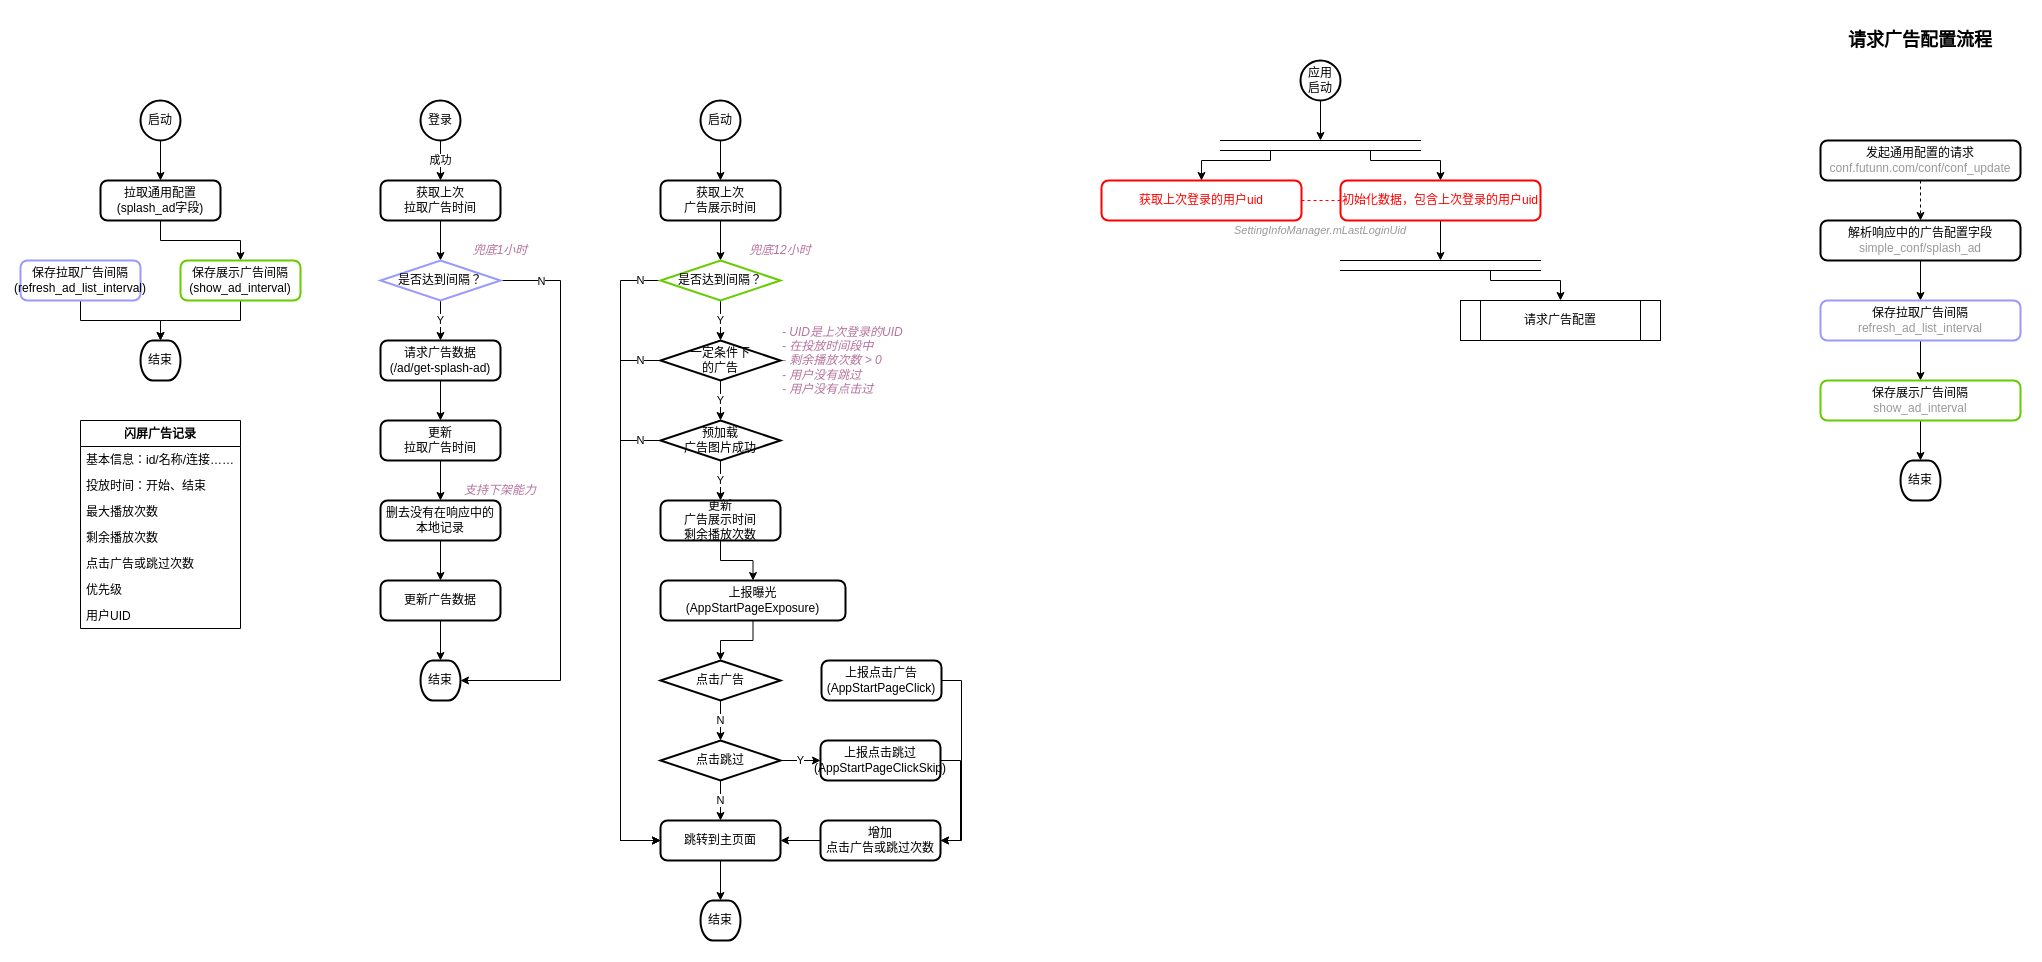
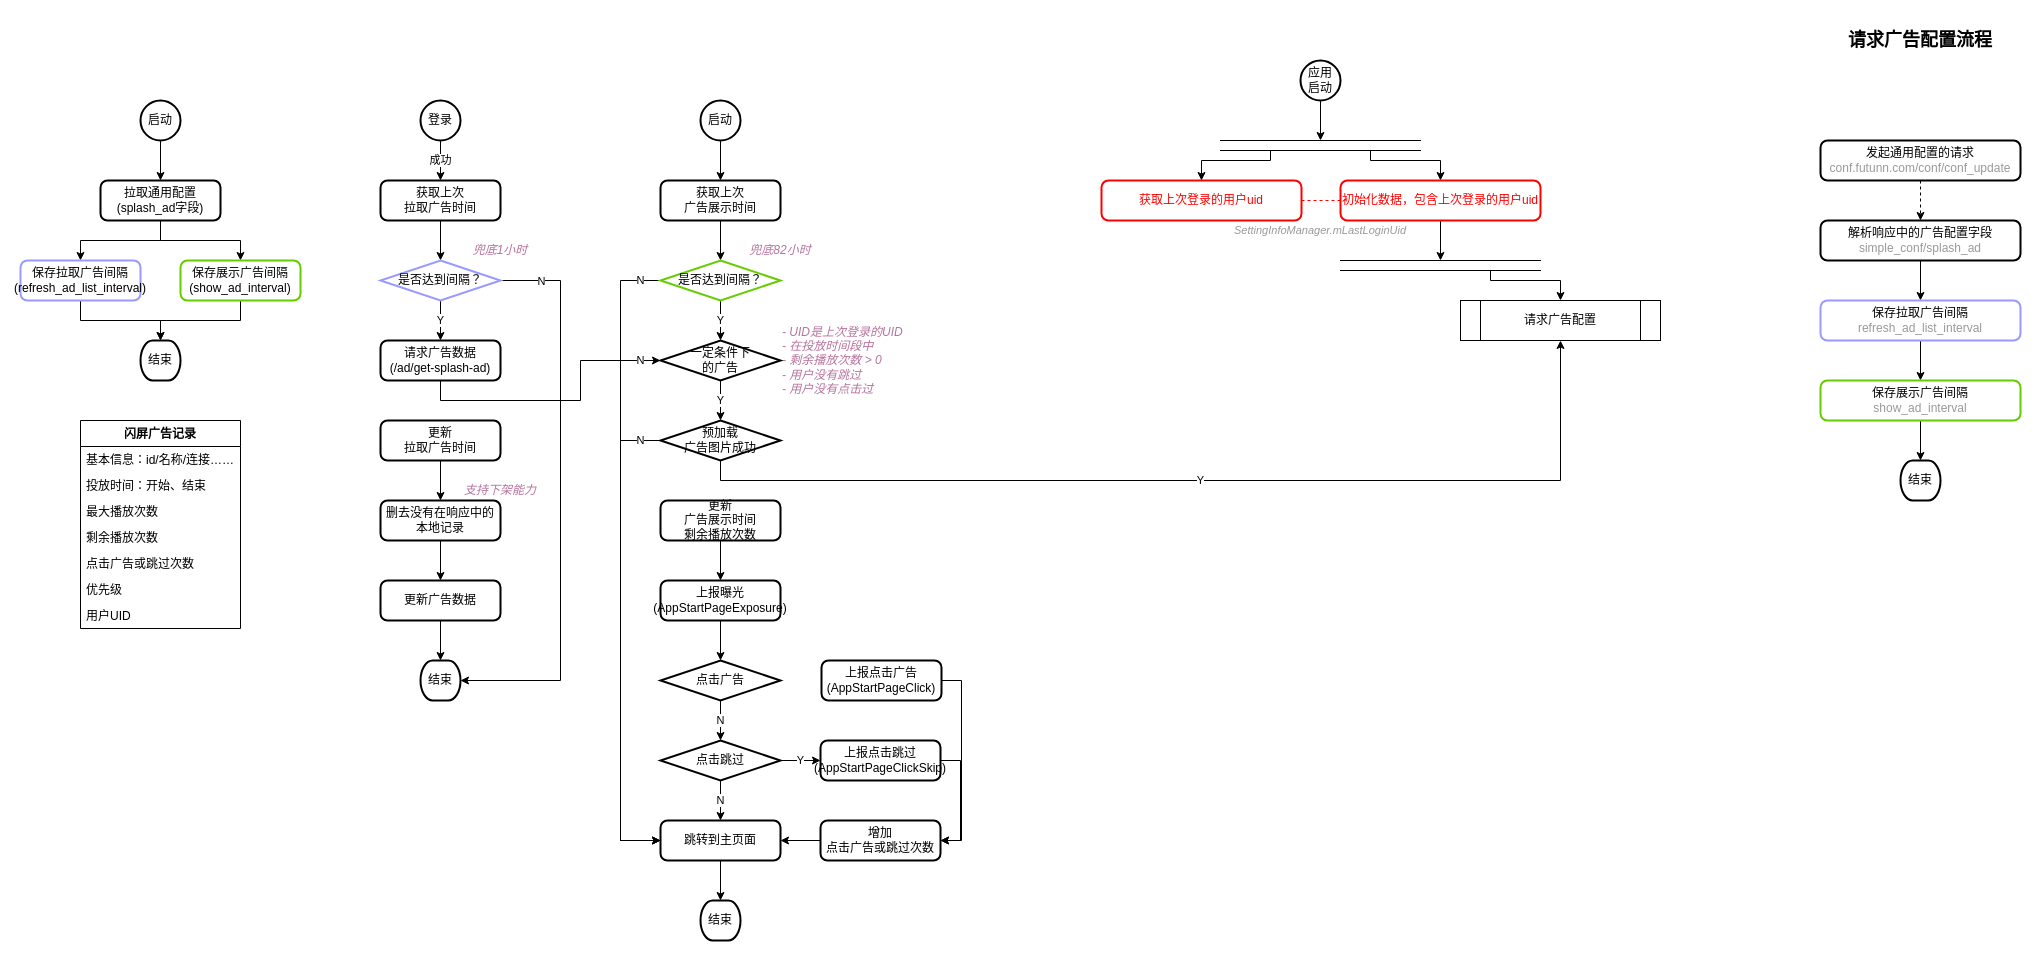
none -> (114, 241)
(781, 251) -> (781, 251)
(441, 406) -> (548, 401)
(721, 483) -> (1203, 481)
(753, 601) -> (721, 601)
